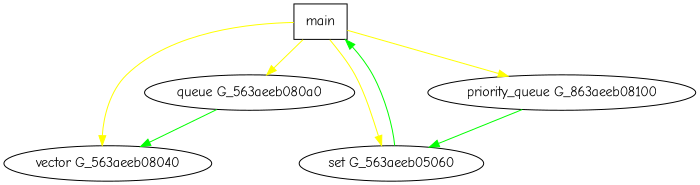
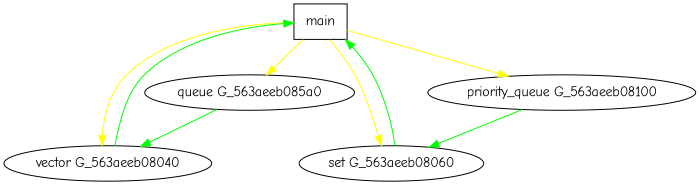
none -> (174, 53)
(250, 93) -> (250, 93)
(562, 93) -> (562, 93)
(391, 163) -> (391, 163)
